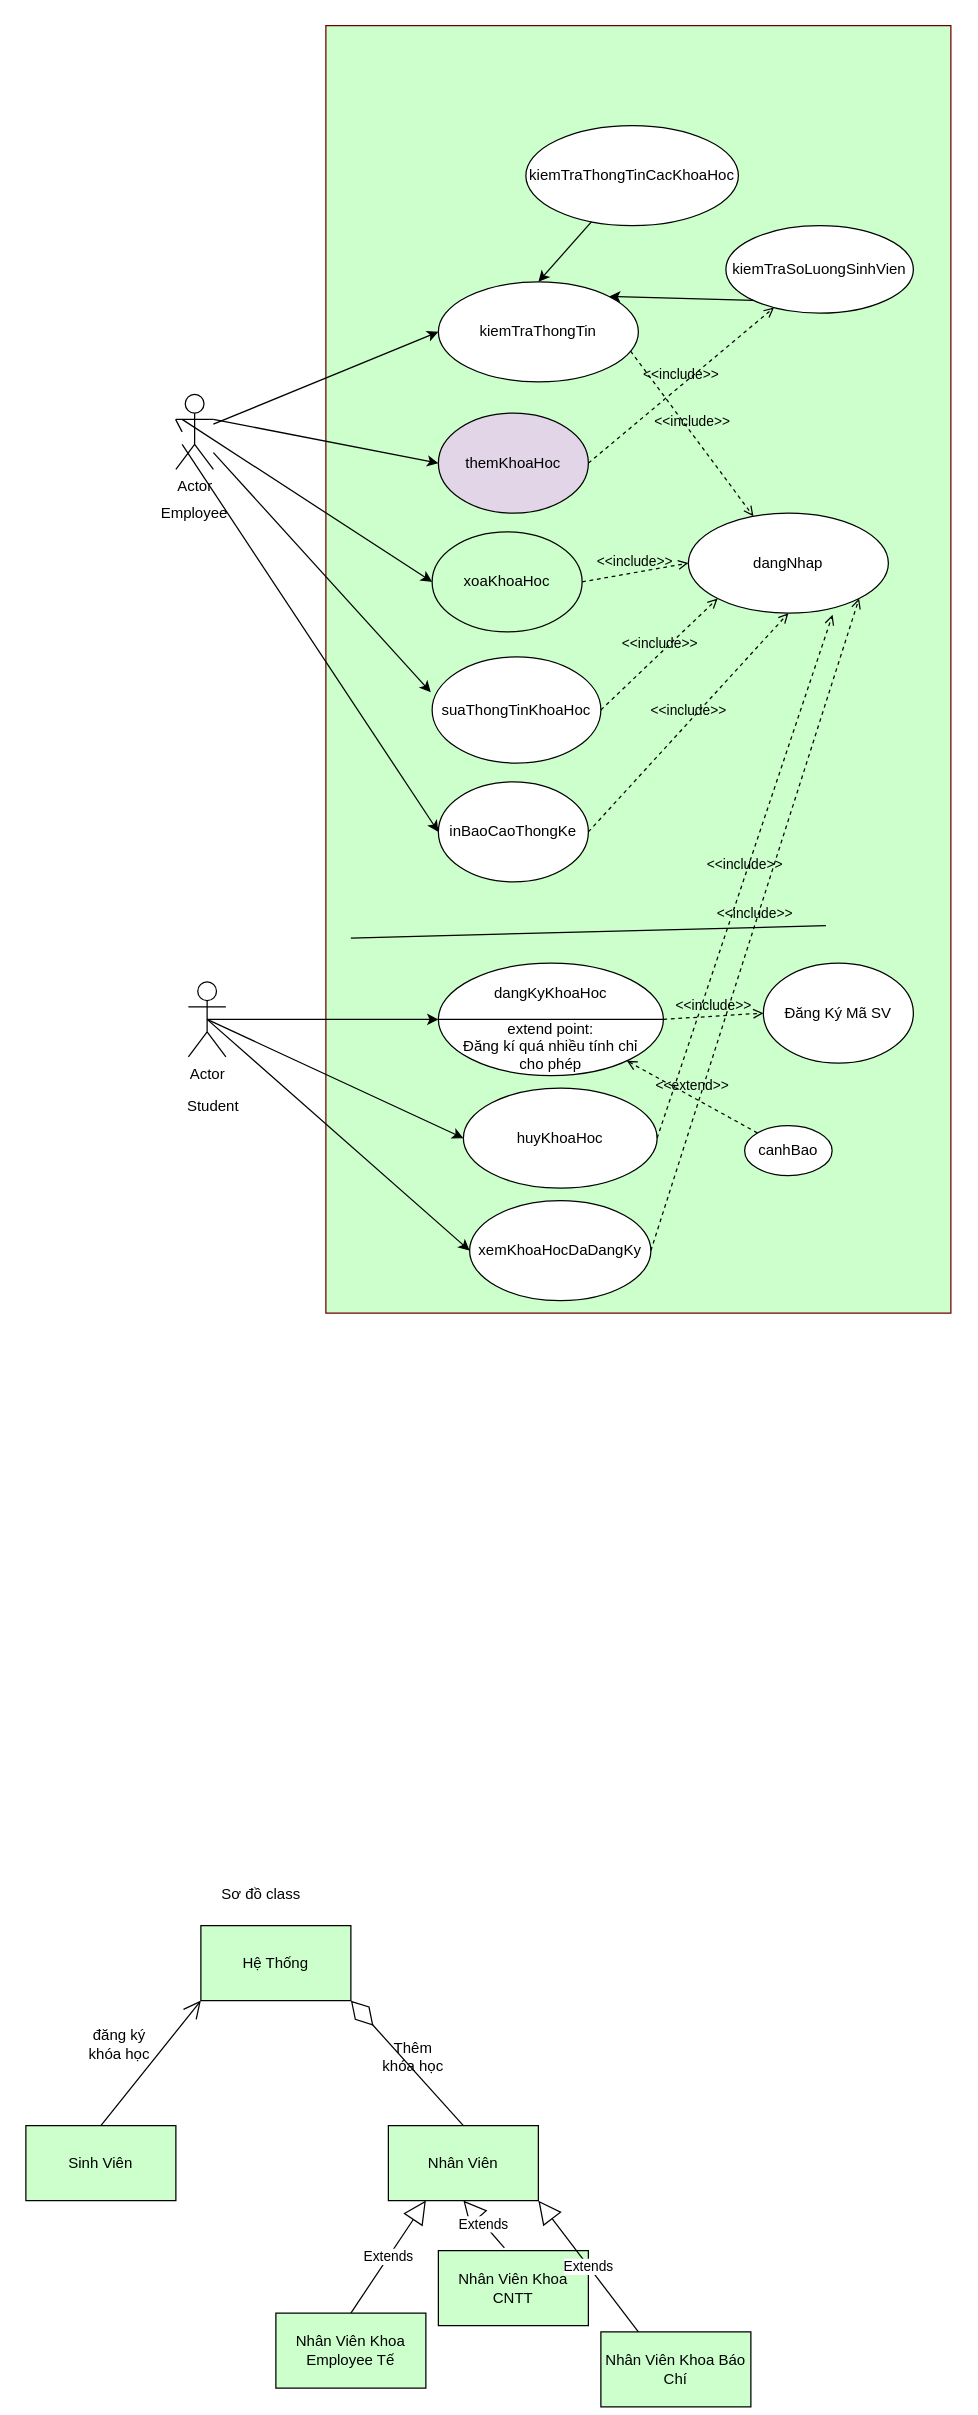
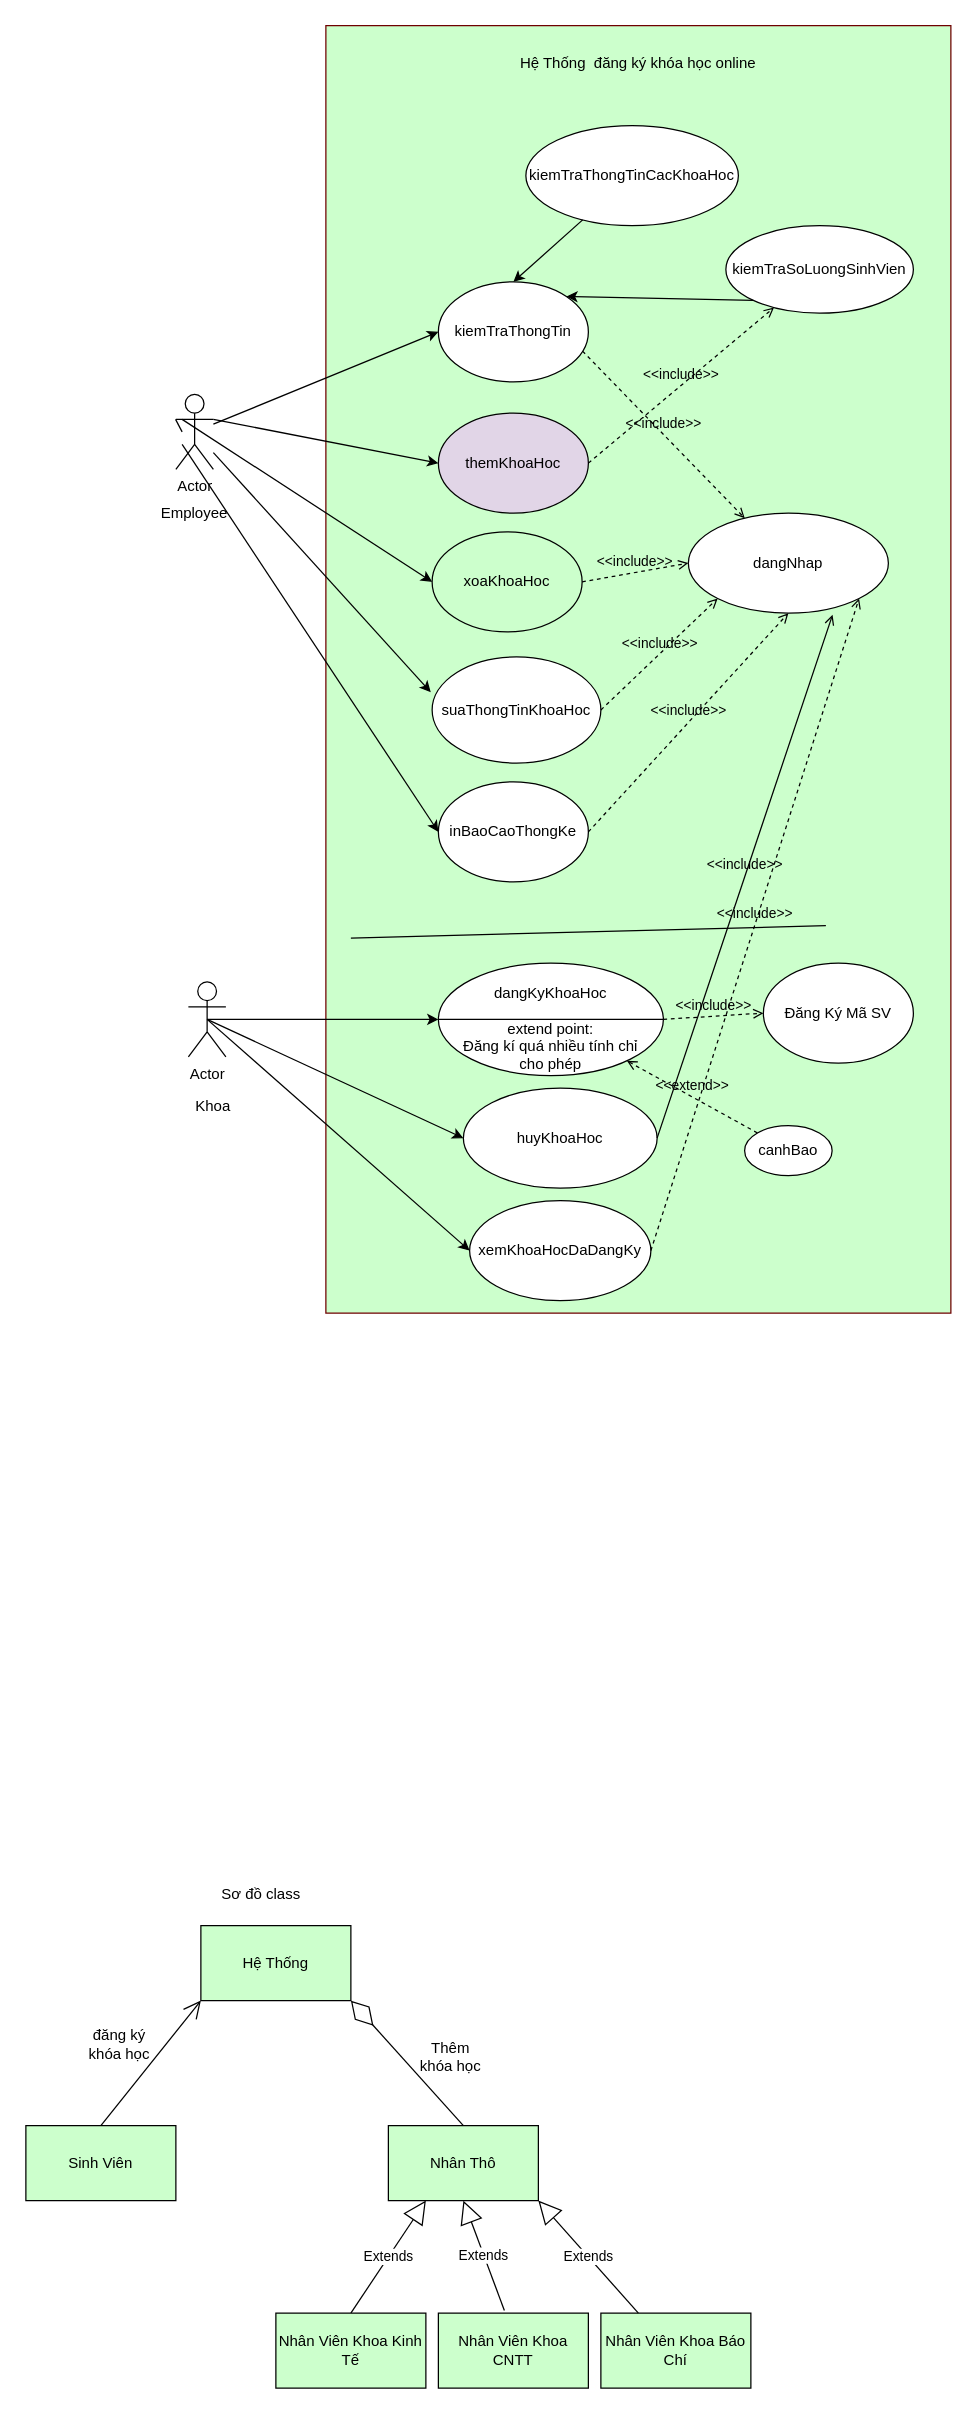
none -> (638, 63)
(538, 332) -> (513, 332)
(703, 1002) -> (703, 1002)
(213, 1107) -> (213, 1107)
(413, 2057) -> (451, 2057)
(463, 2163) -> (463, 2163)
(513, 2288) -> (513, 2351)
(351, 2351) -> (351, 2351)
(676, 2369) -> (676, 2351)
